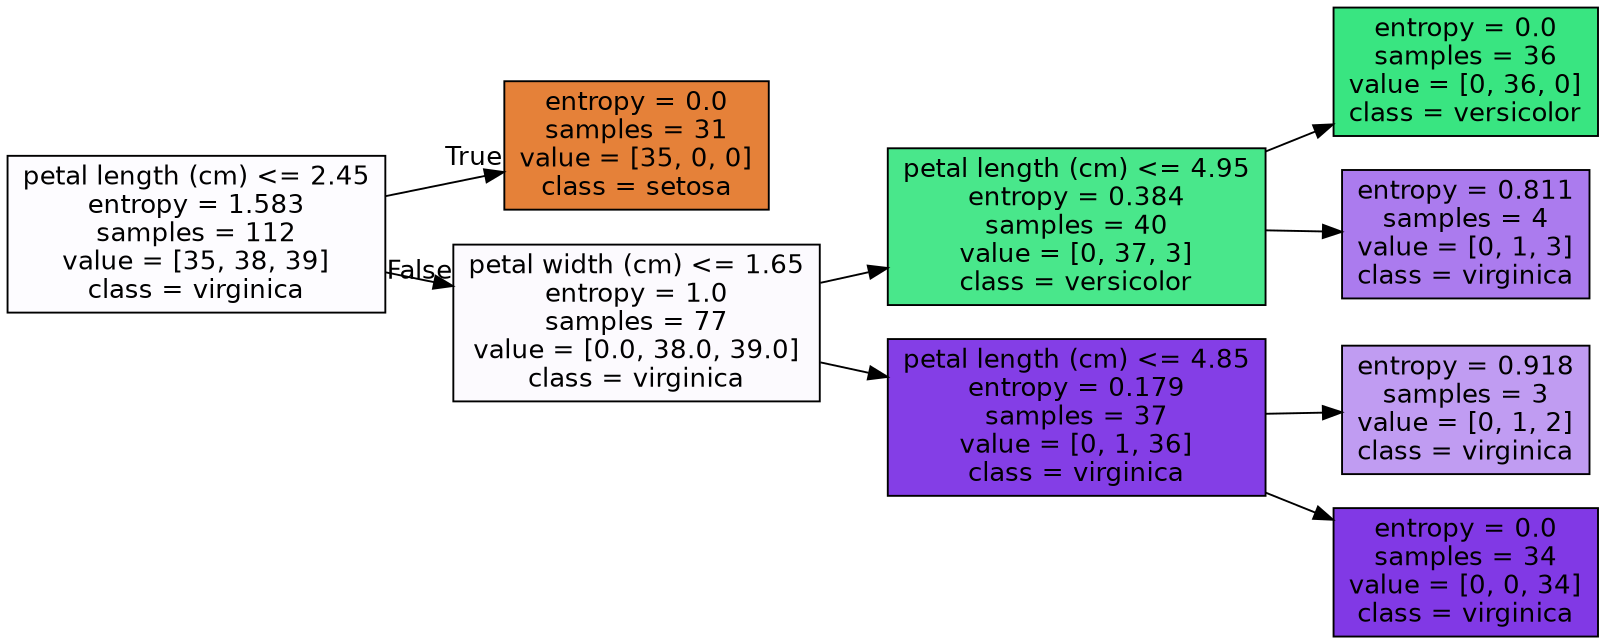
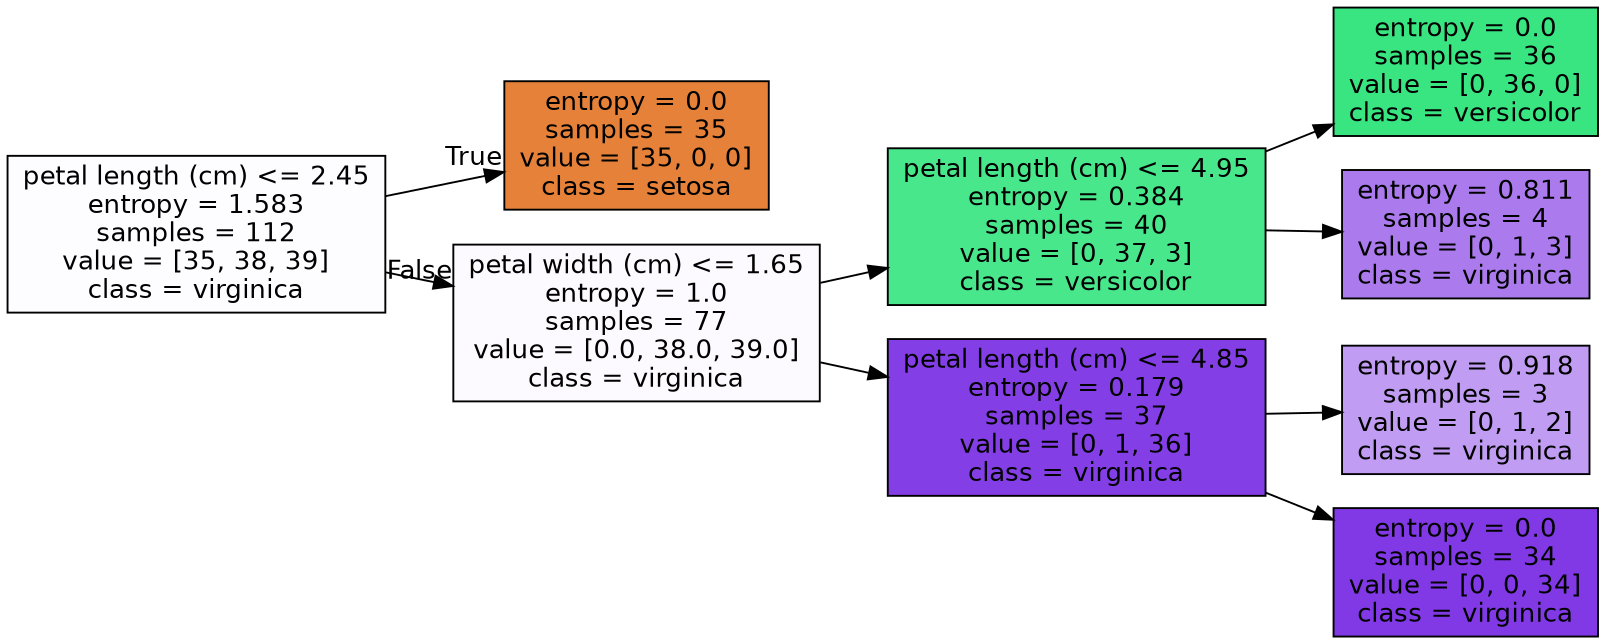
(637, 145) -> (637, 145)
